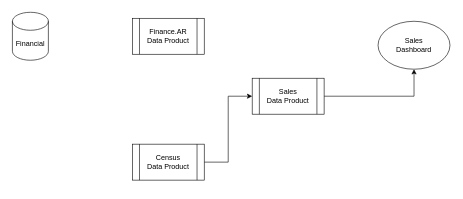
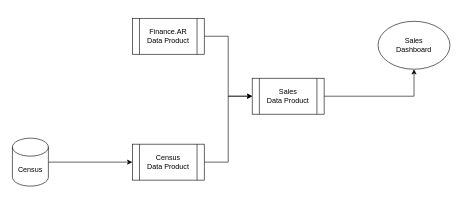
(30, 36) -> none
none -> (228, 53)
none -> (30, 162)
none -> (126, 162)
